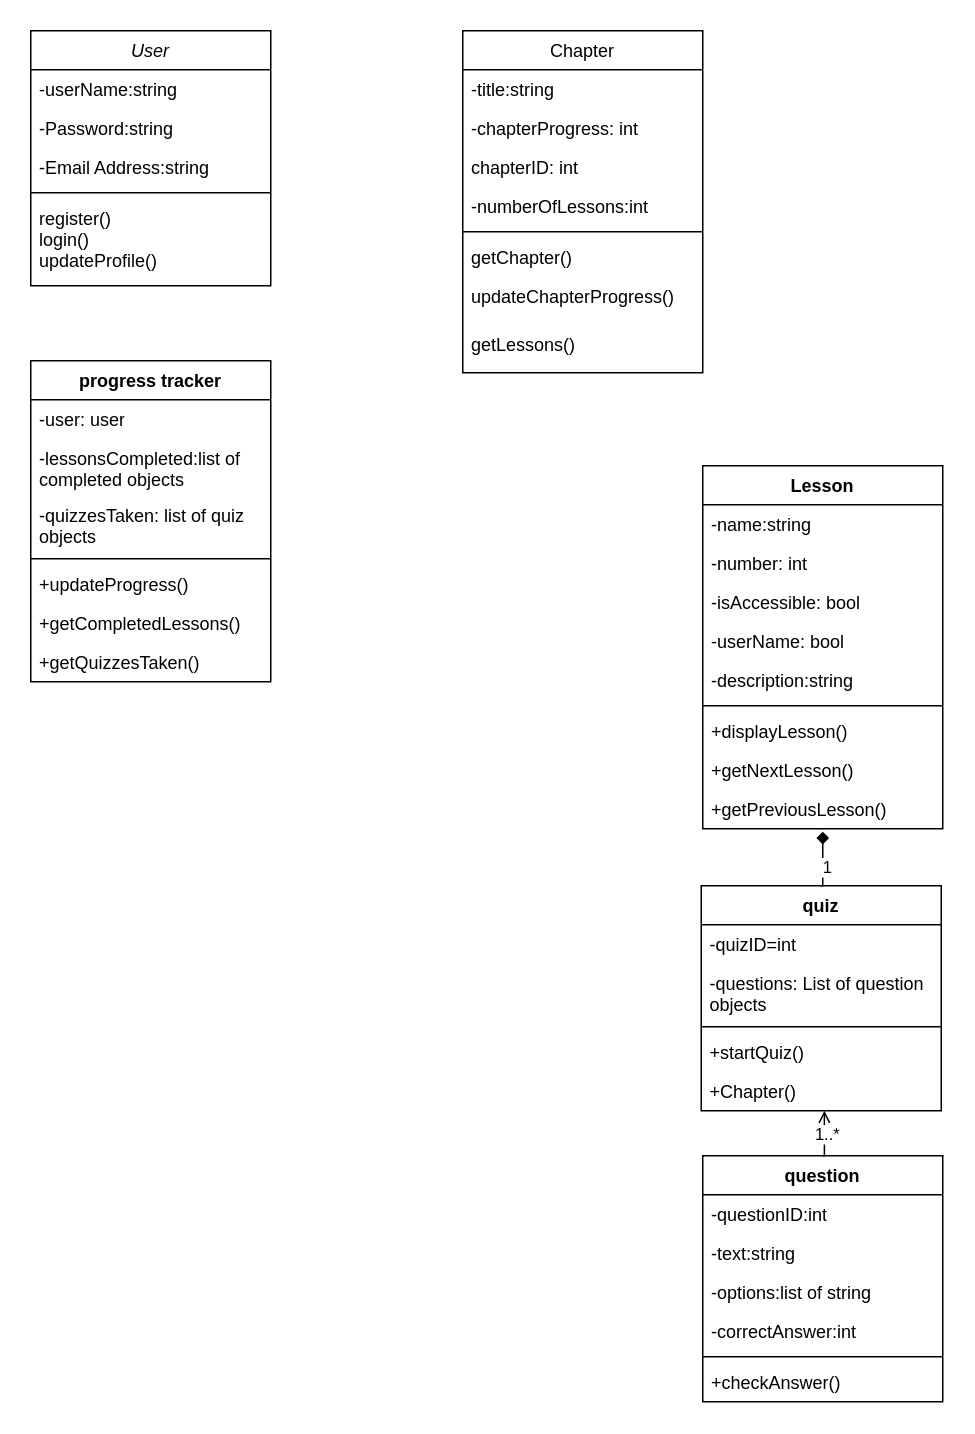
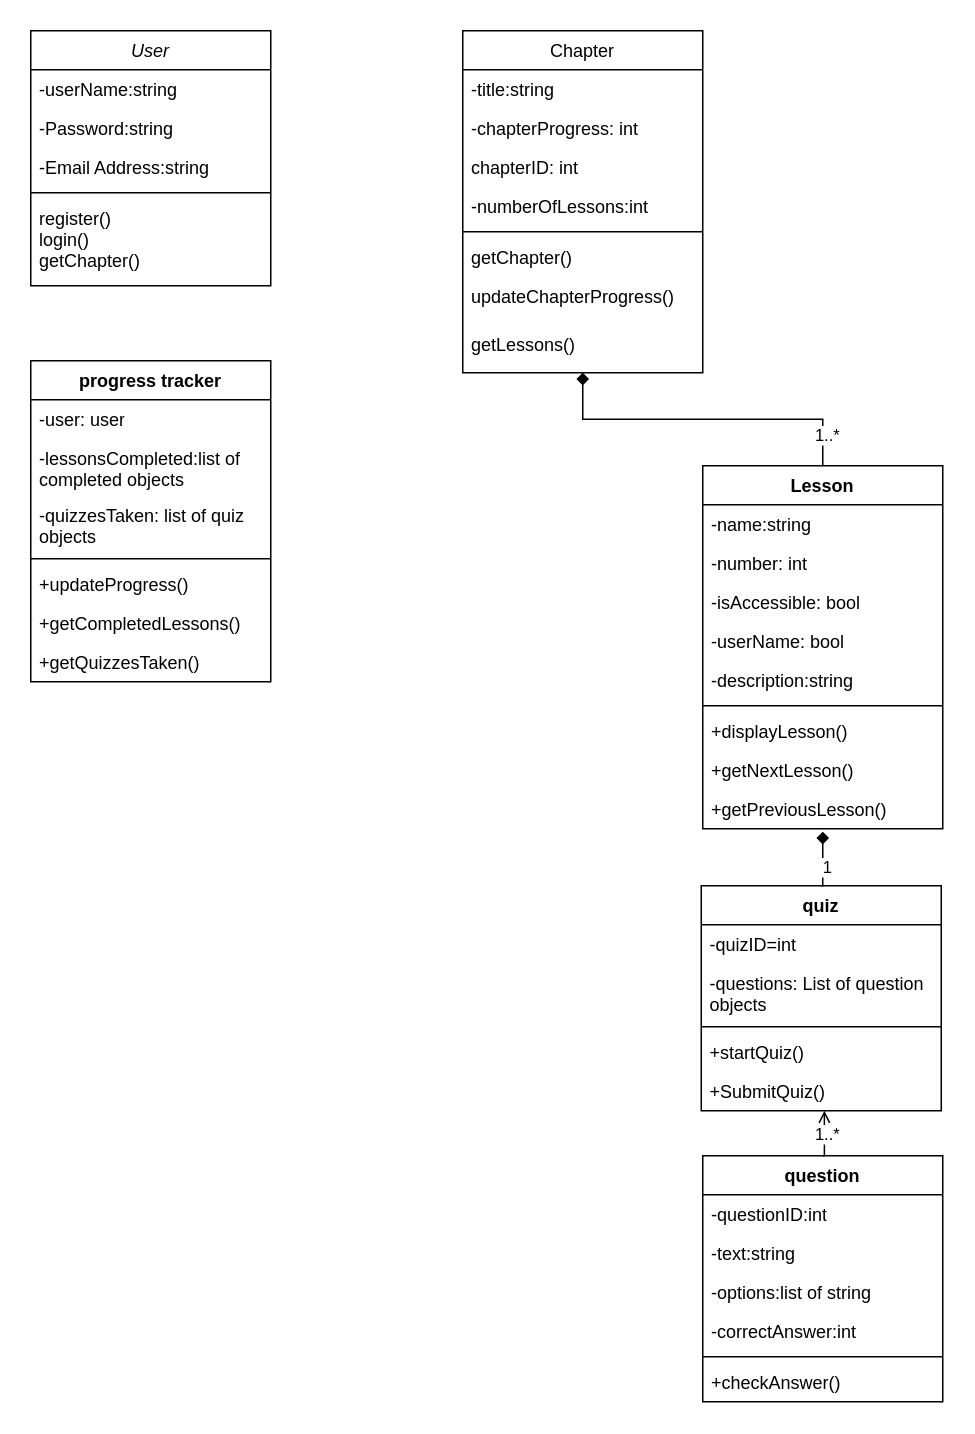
(87, 219) -> (87, 219)
none -> (690, 419)
(761, 1093) -> (771, 1093)
